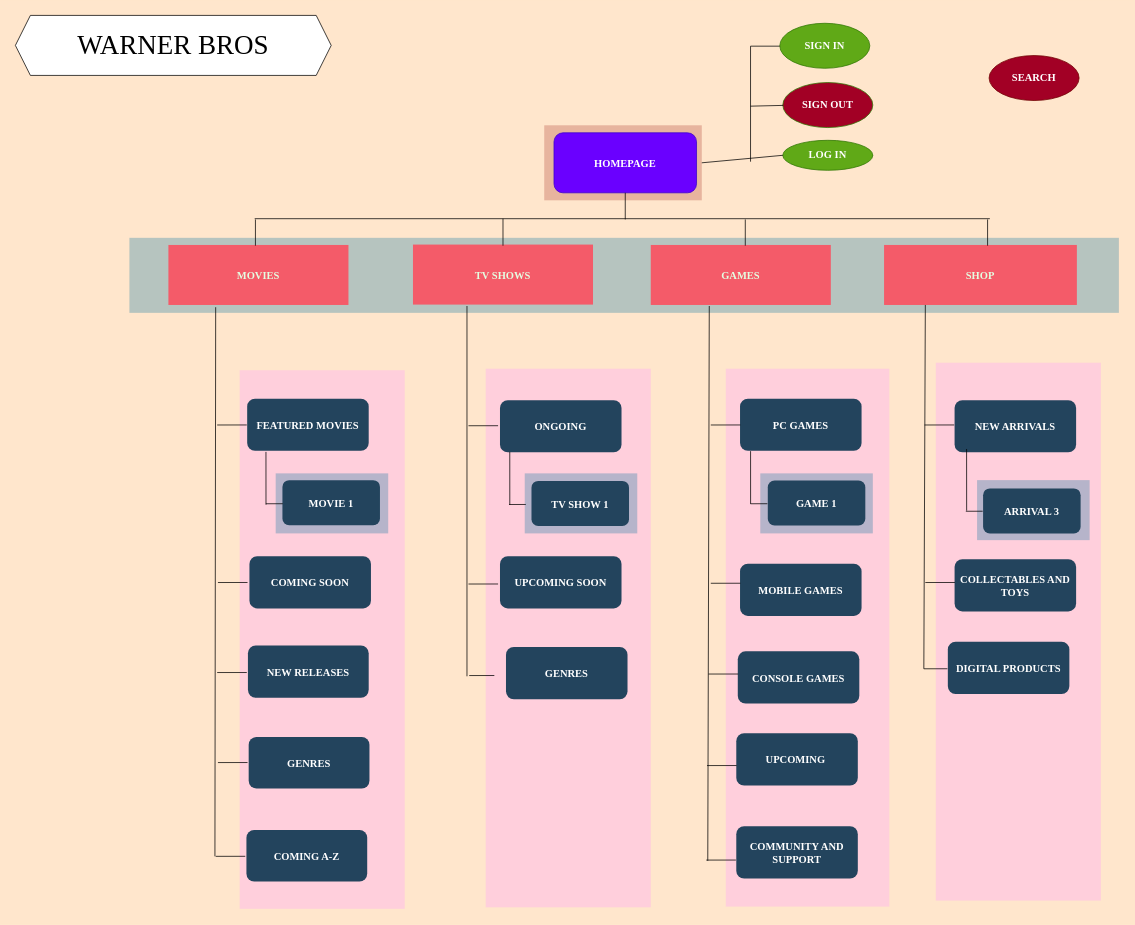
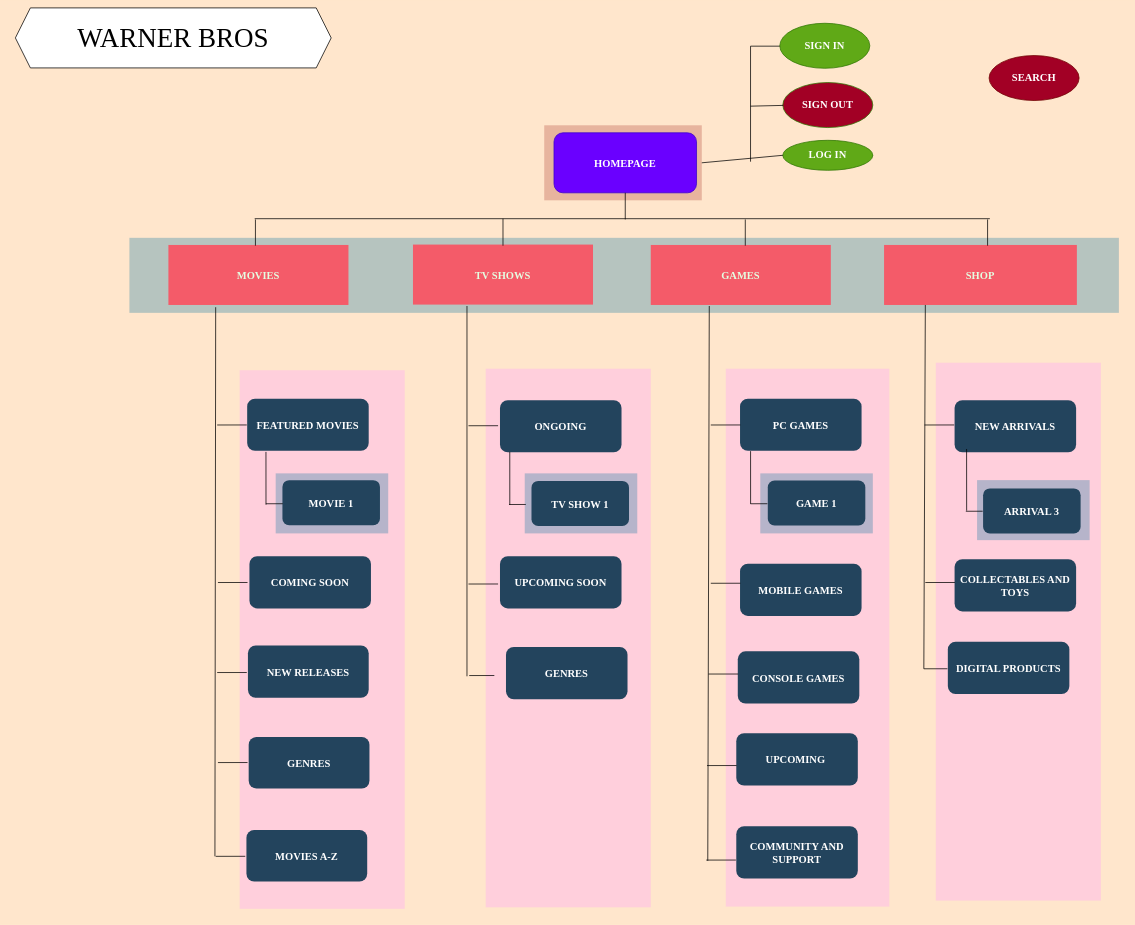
(173, 45) -> (173, 38)
(306, 856) -> (306, 856)
